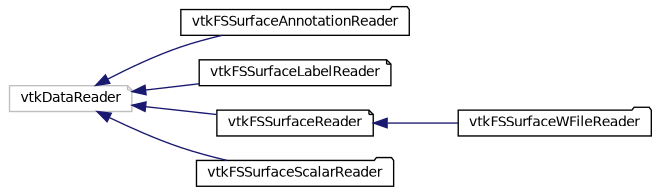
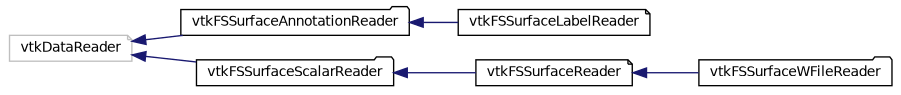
(173, 87) -> (441, 22)
(181, 111) -> (442, 73)
